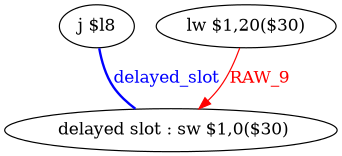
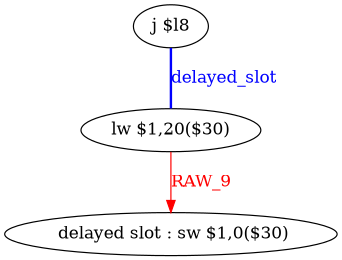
(111, 83) -> (171, 78)
